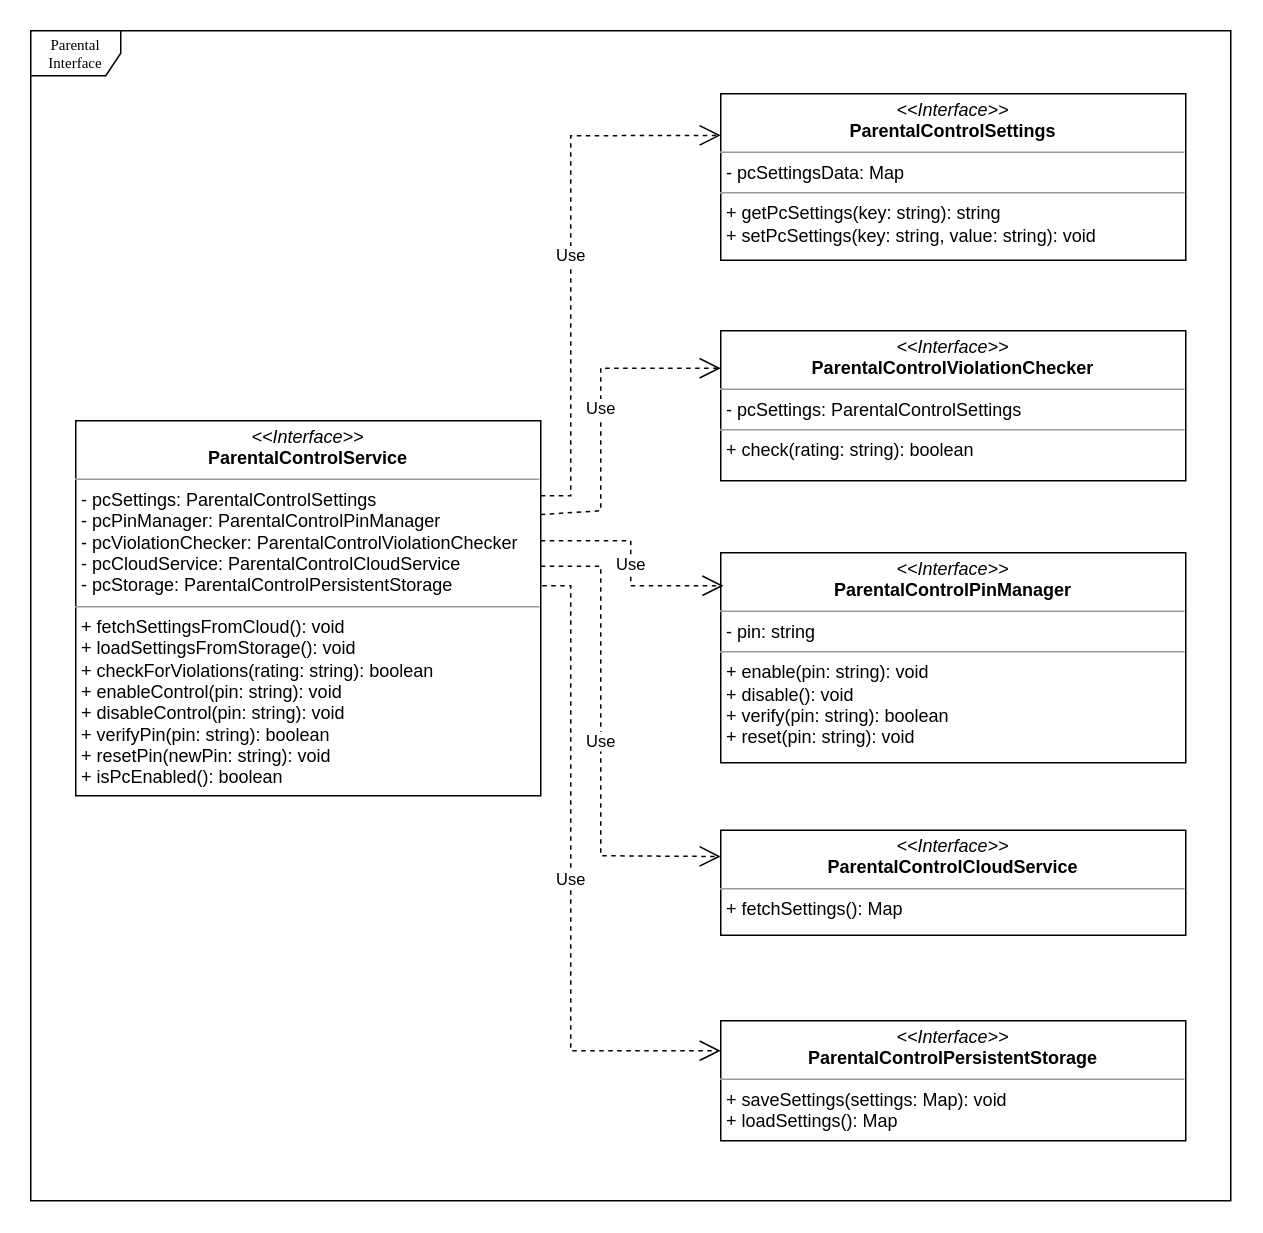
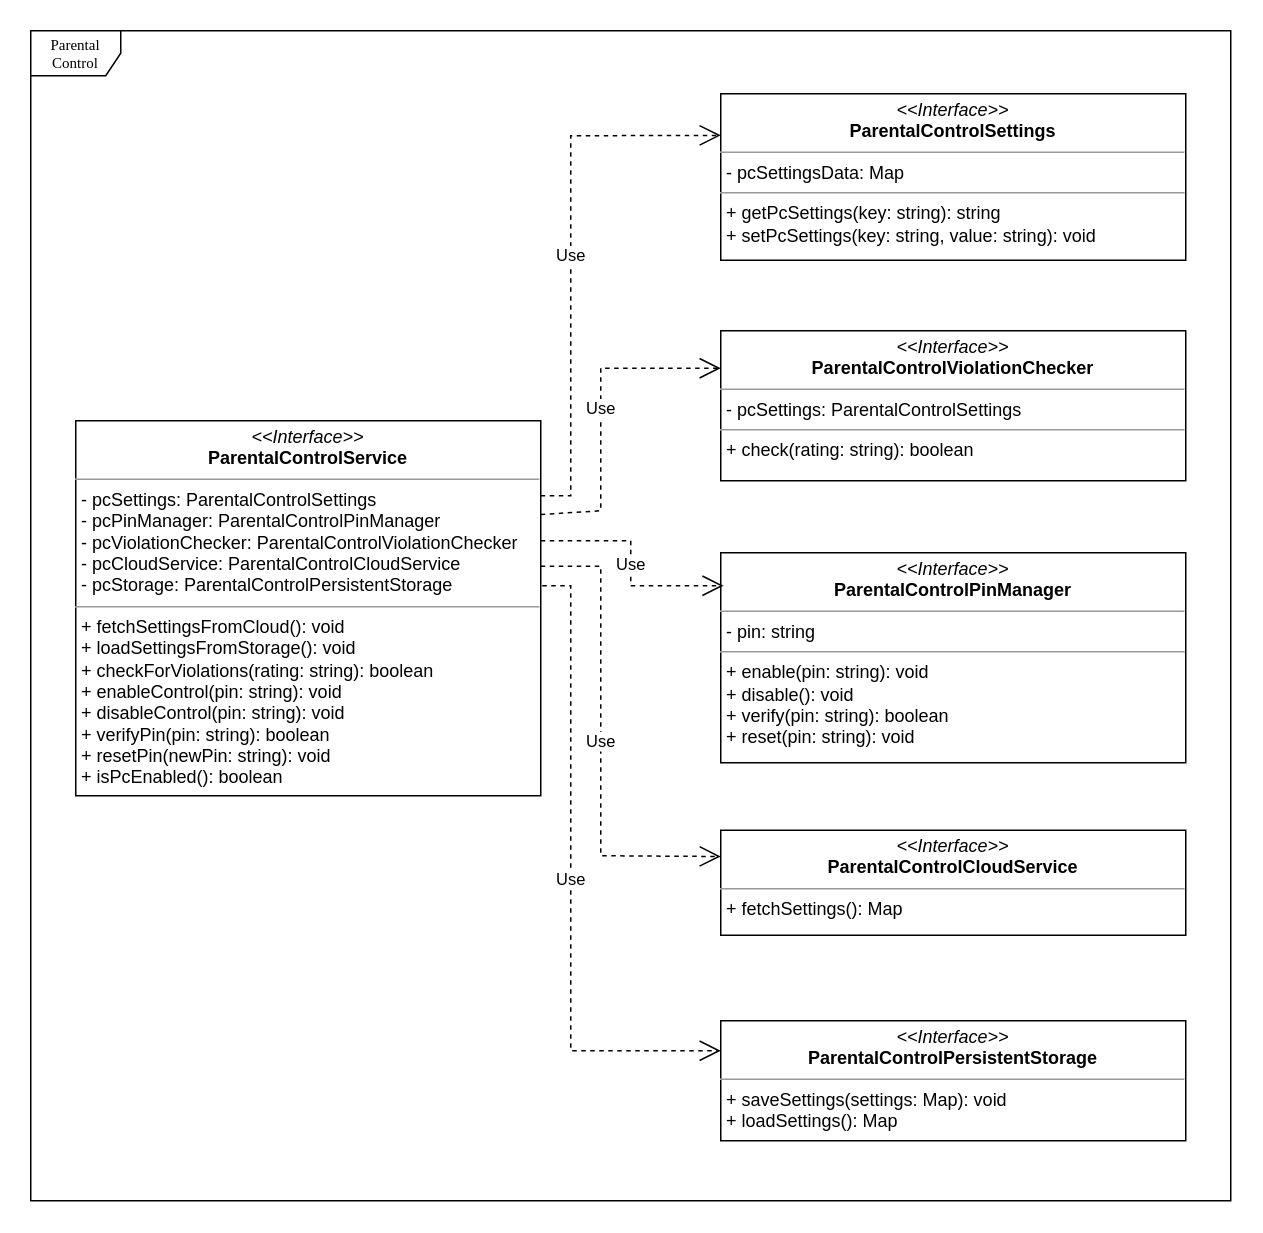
(76, 53) -> (76, 53)
